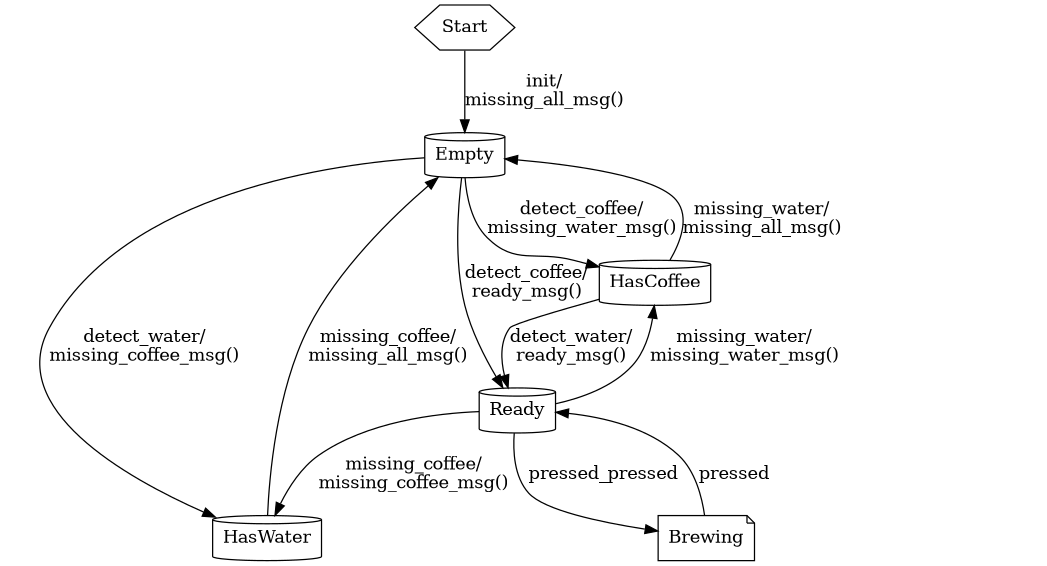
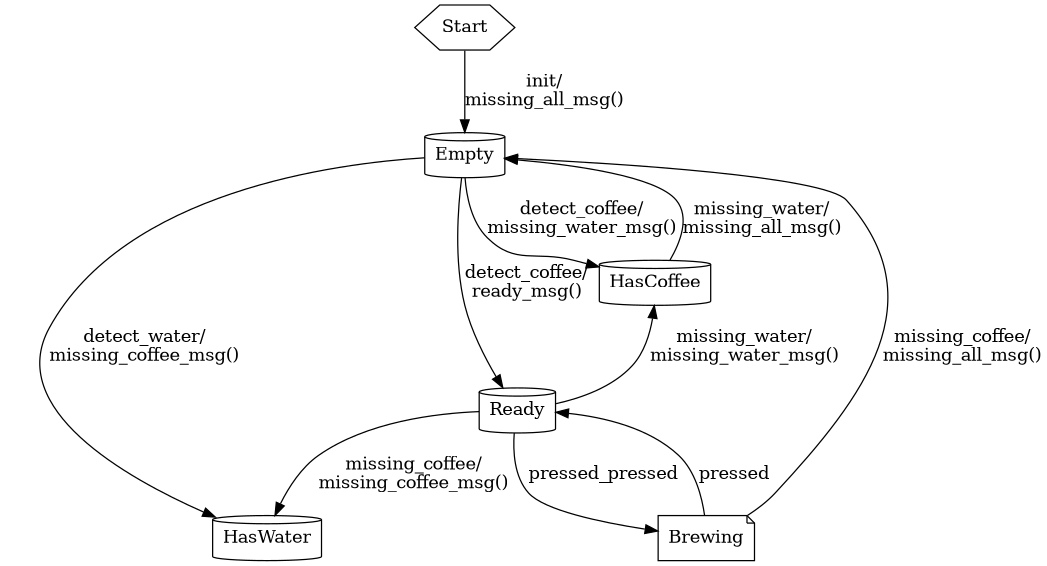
(530, 320) -> none
(307, 331) -> (858, 217)
